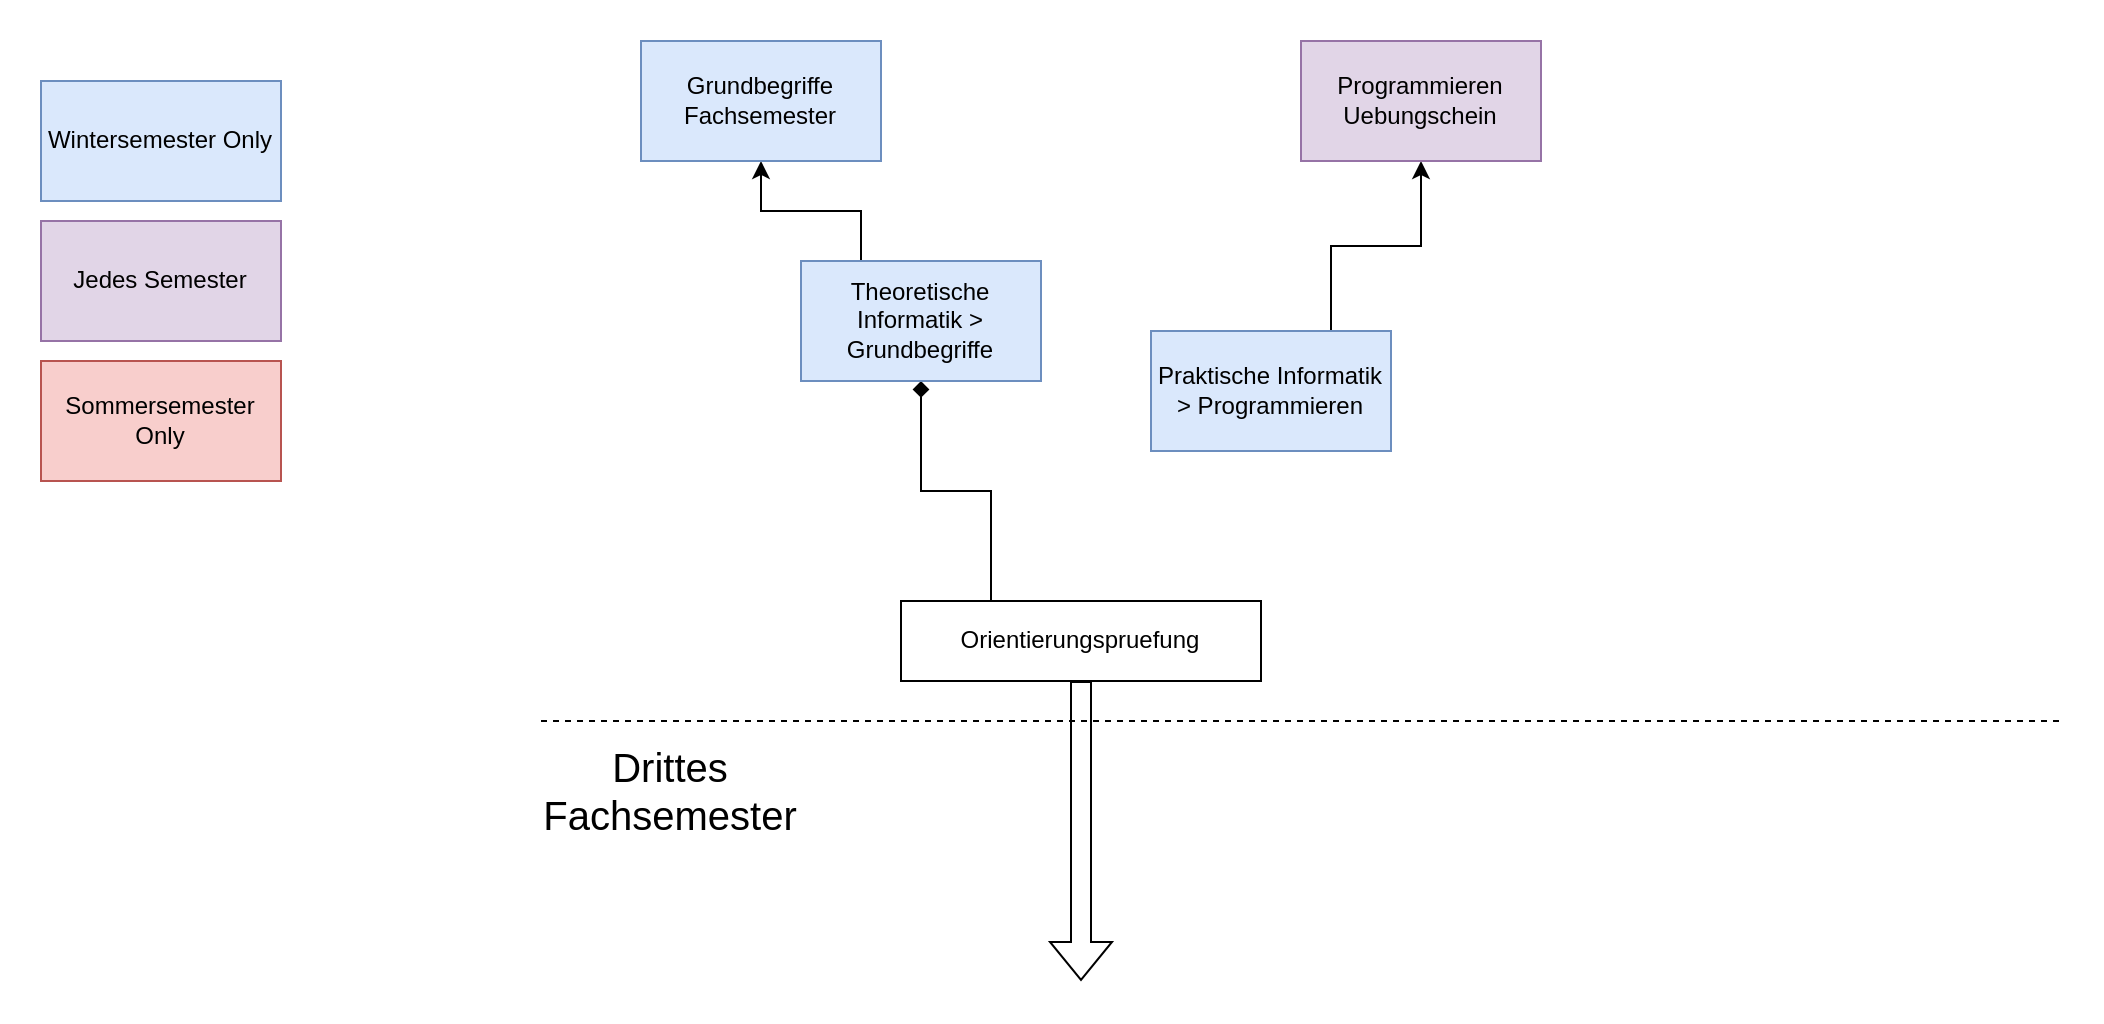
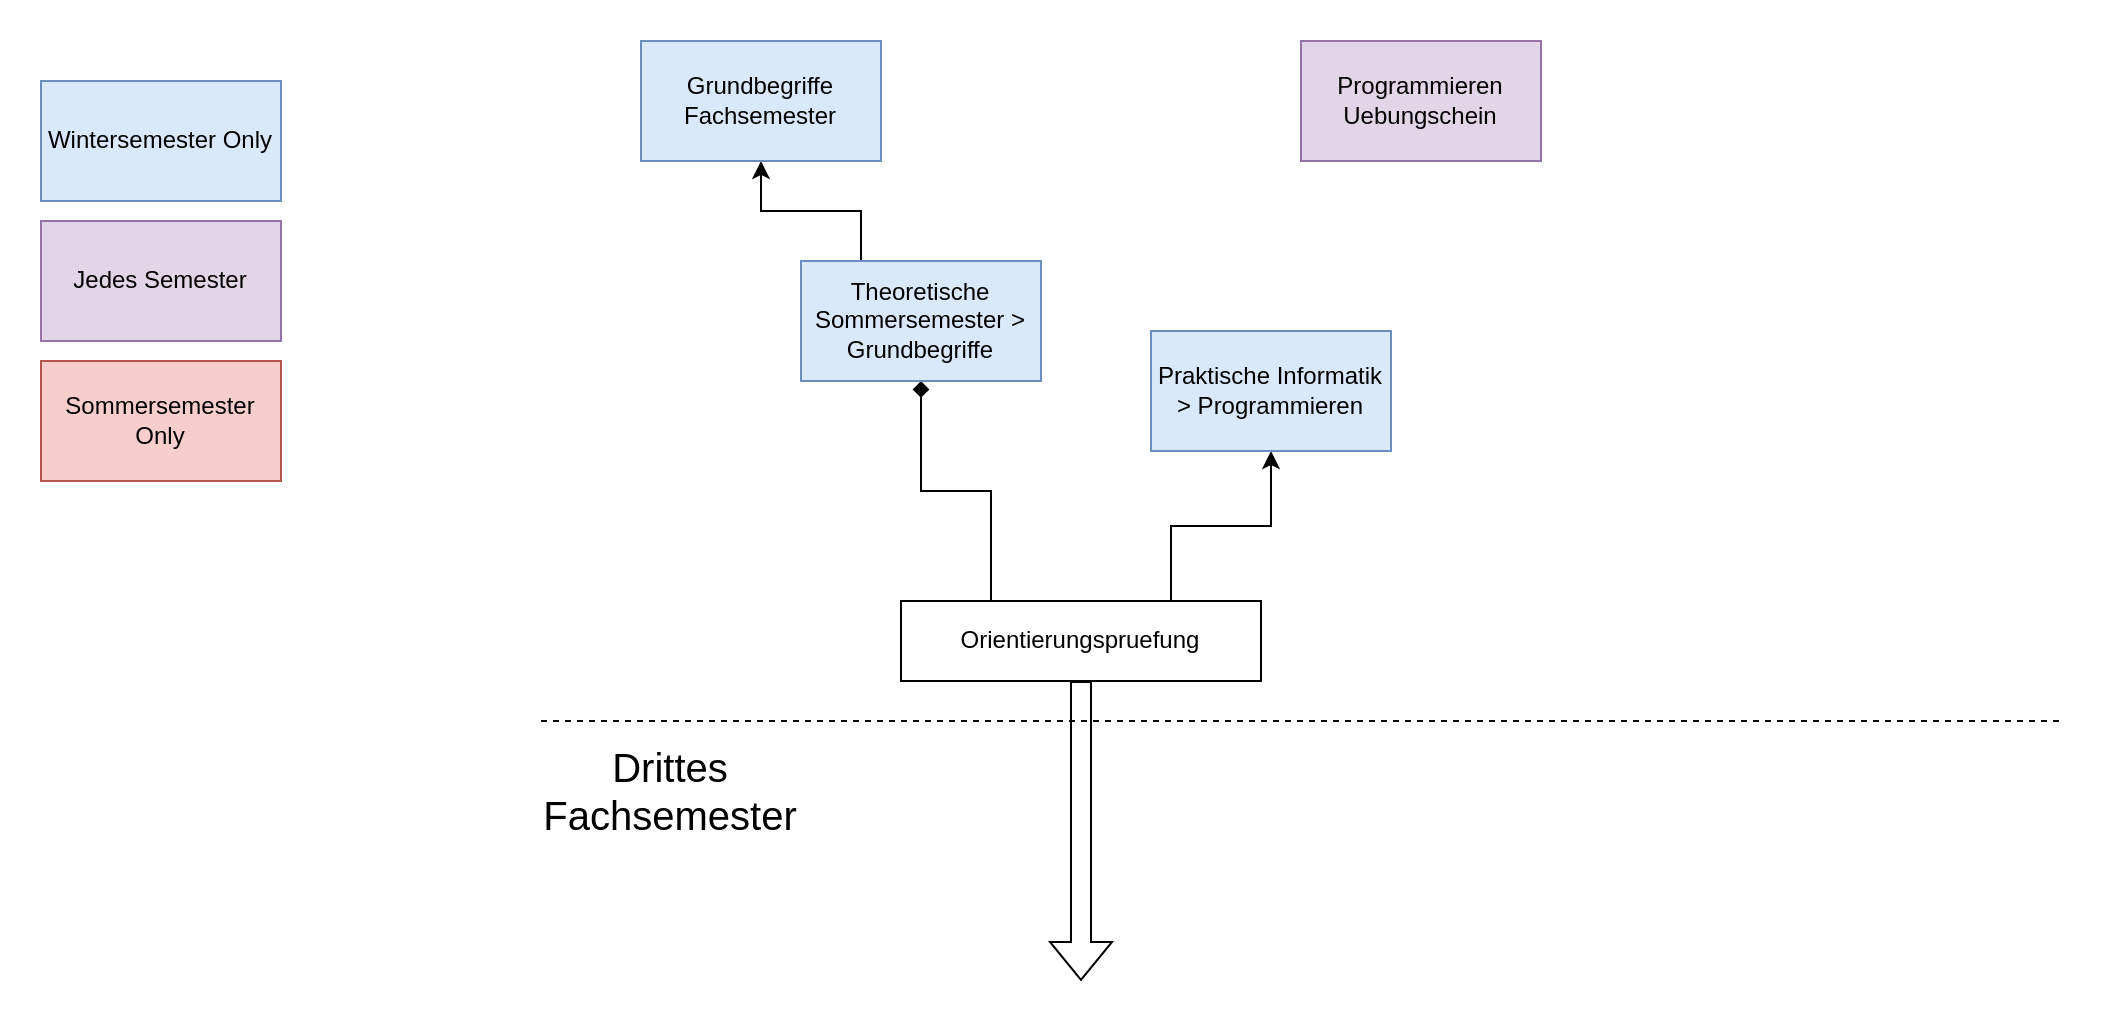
(1369, 246) -> none
(921, 321) -> (921, 321)
none -> (1214, 526)
